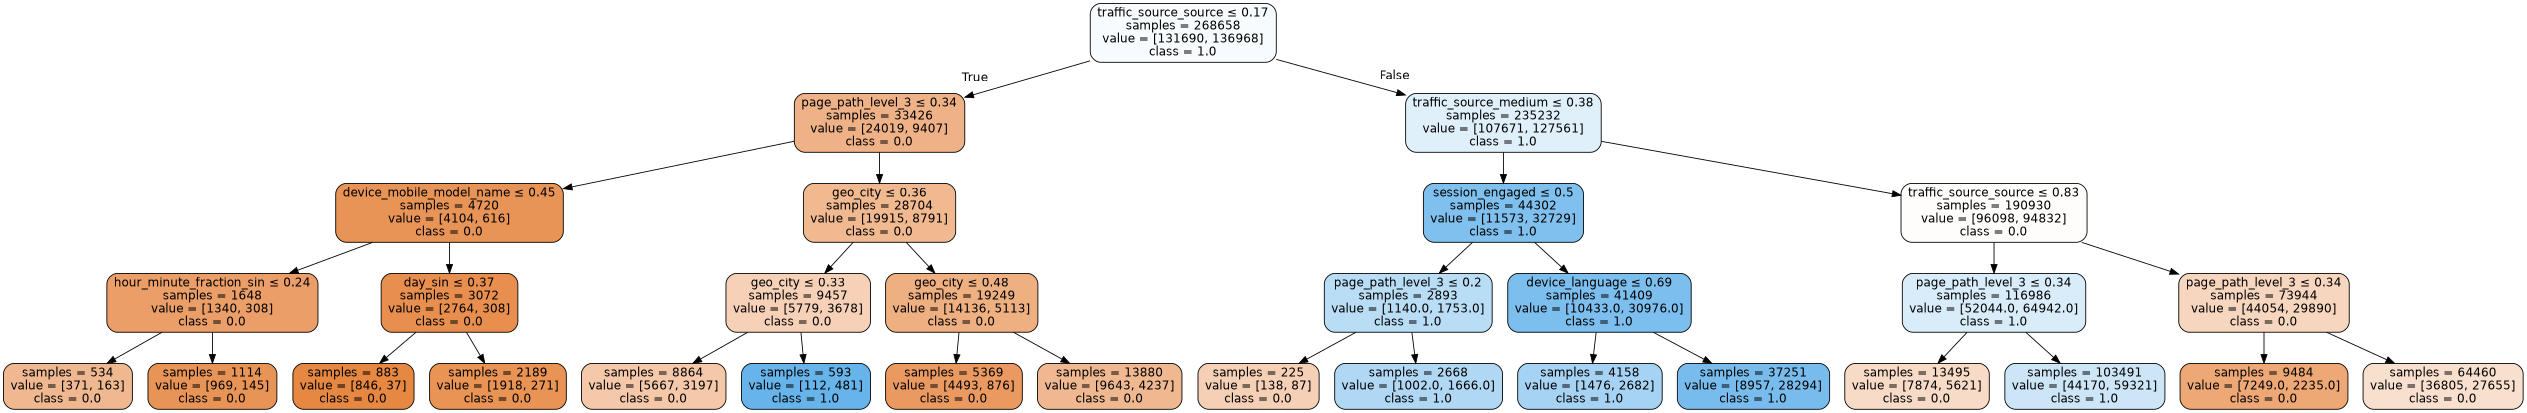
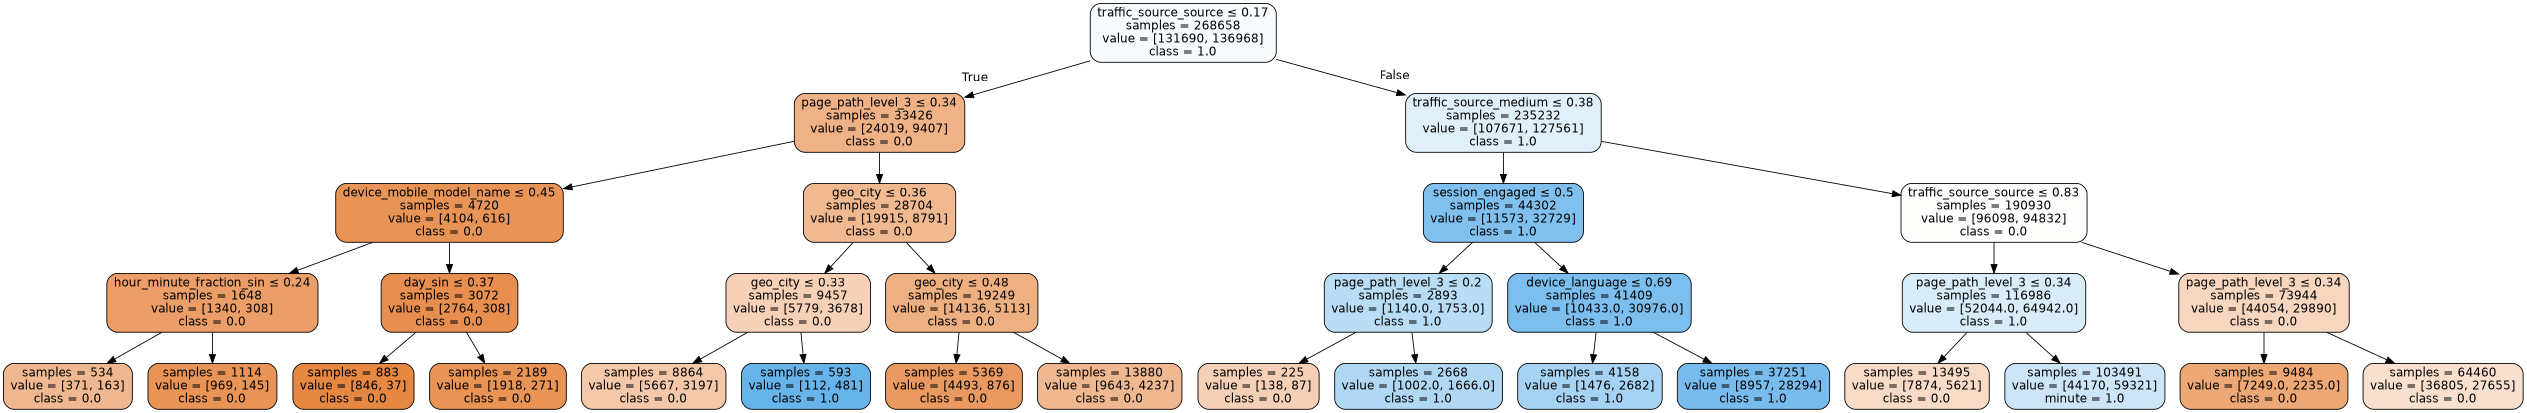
(2085, 399) -> (2085, 399)
